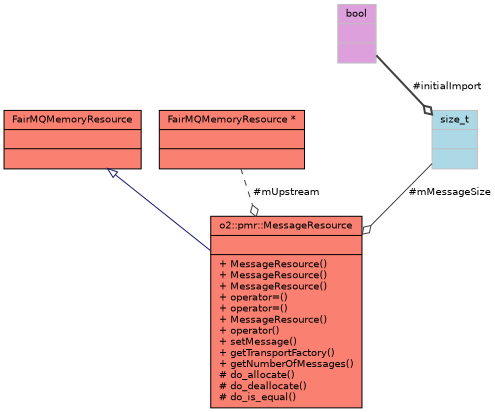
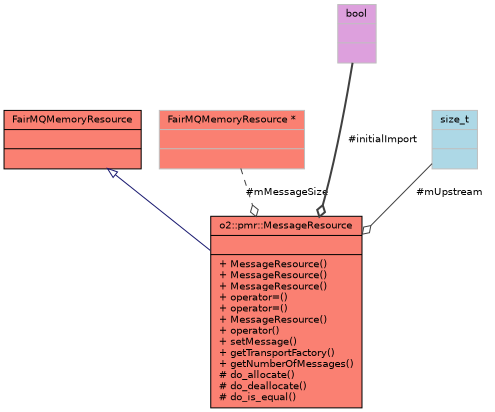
(400, 81) -> (339, 134)
(232, 140) -> (232, 140)
(285, 193) -> (285, 193)
(448, 193) -> (448, 193)
